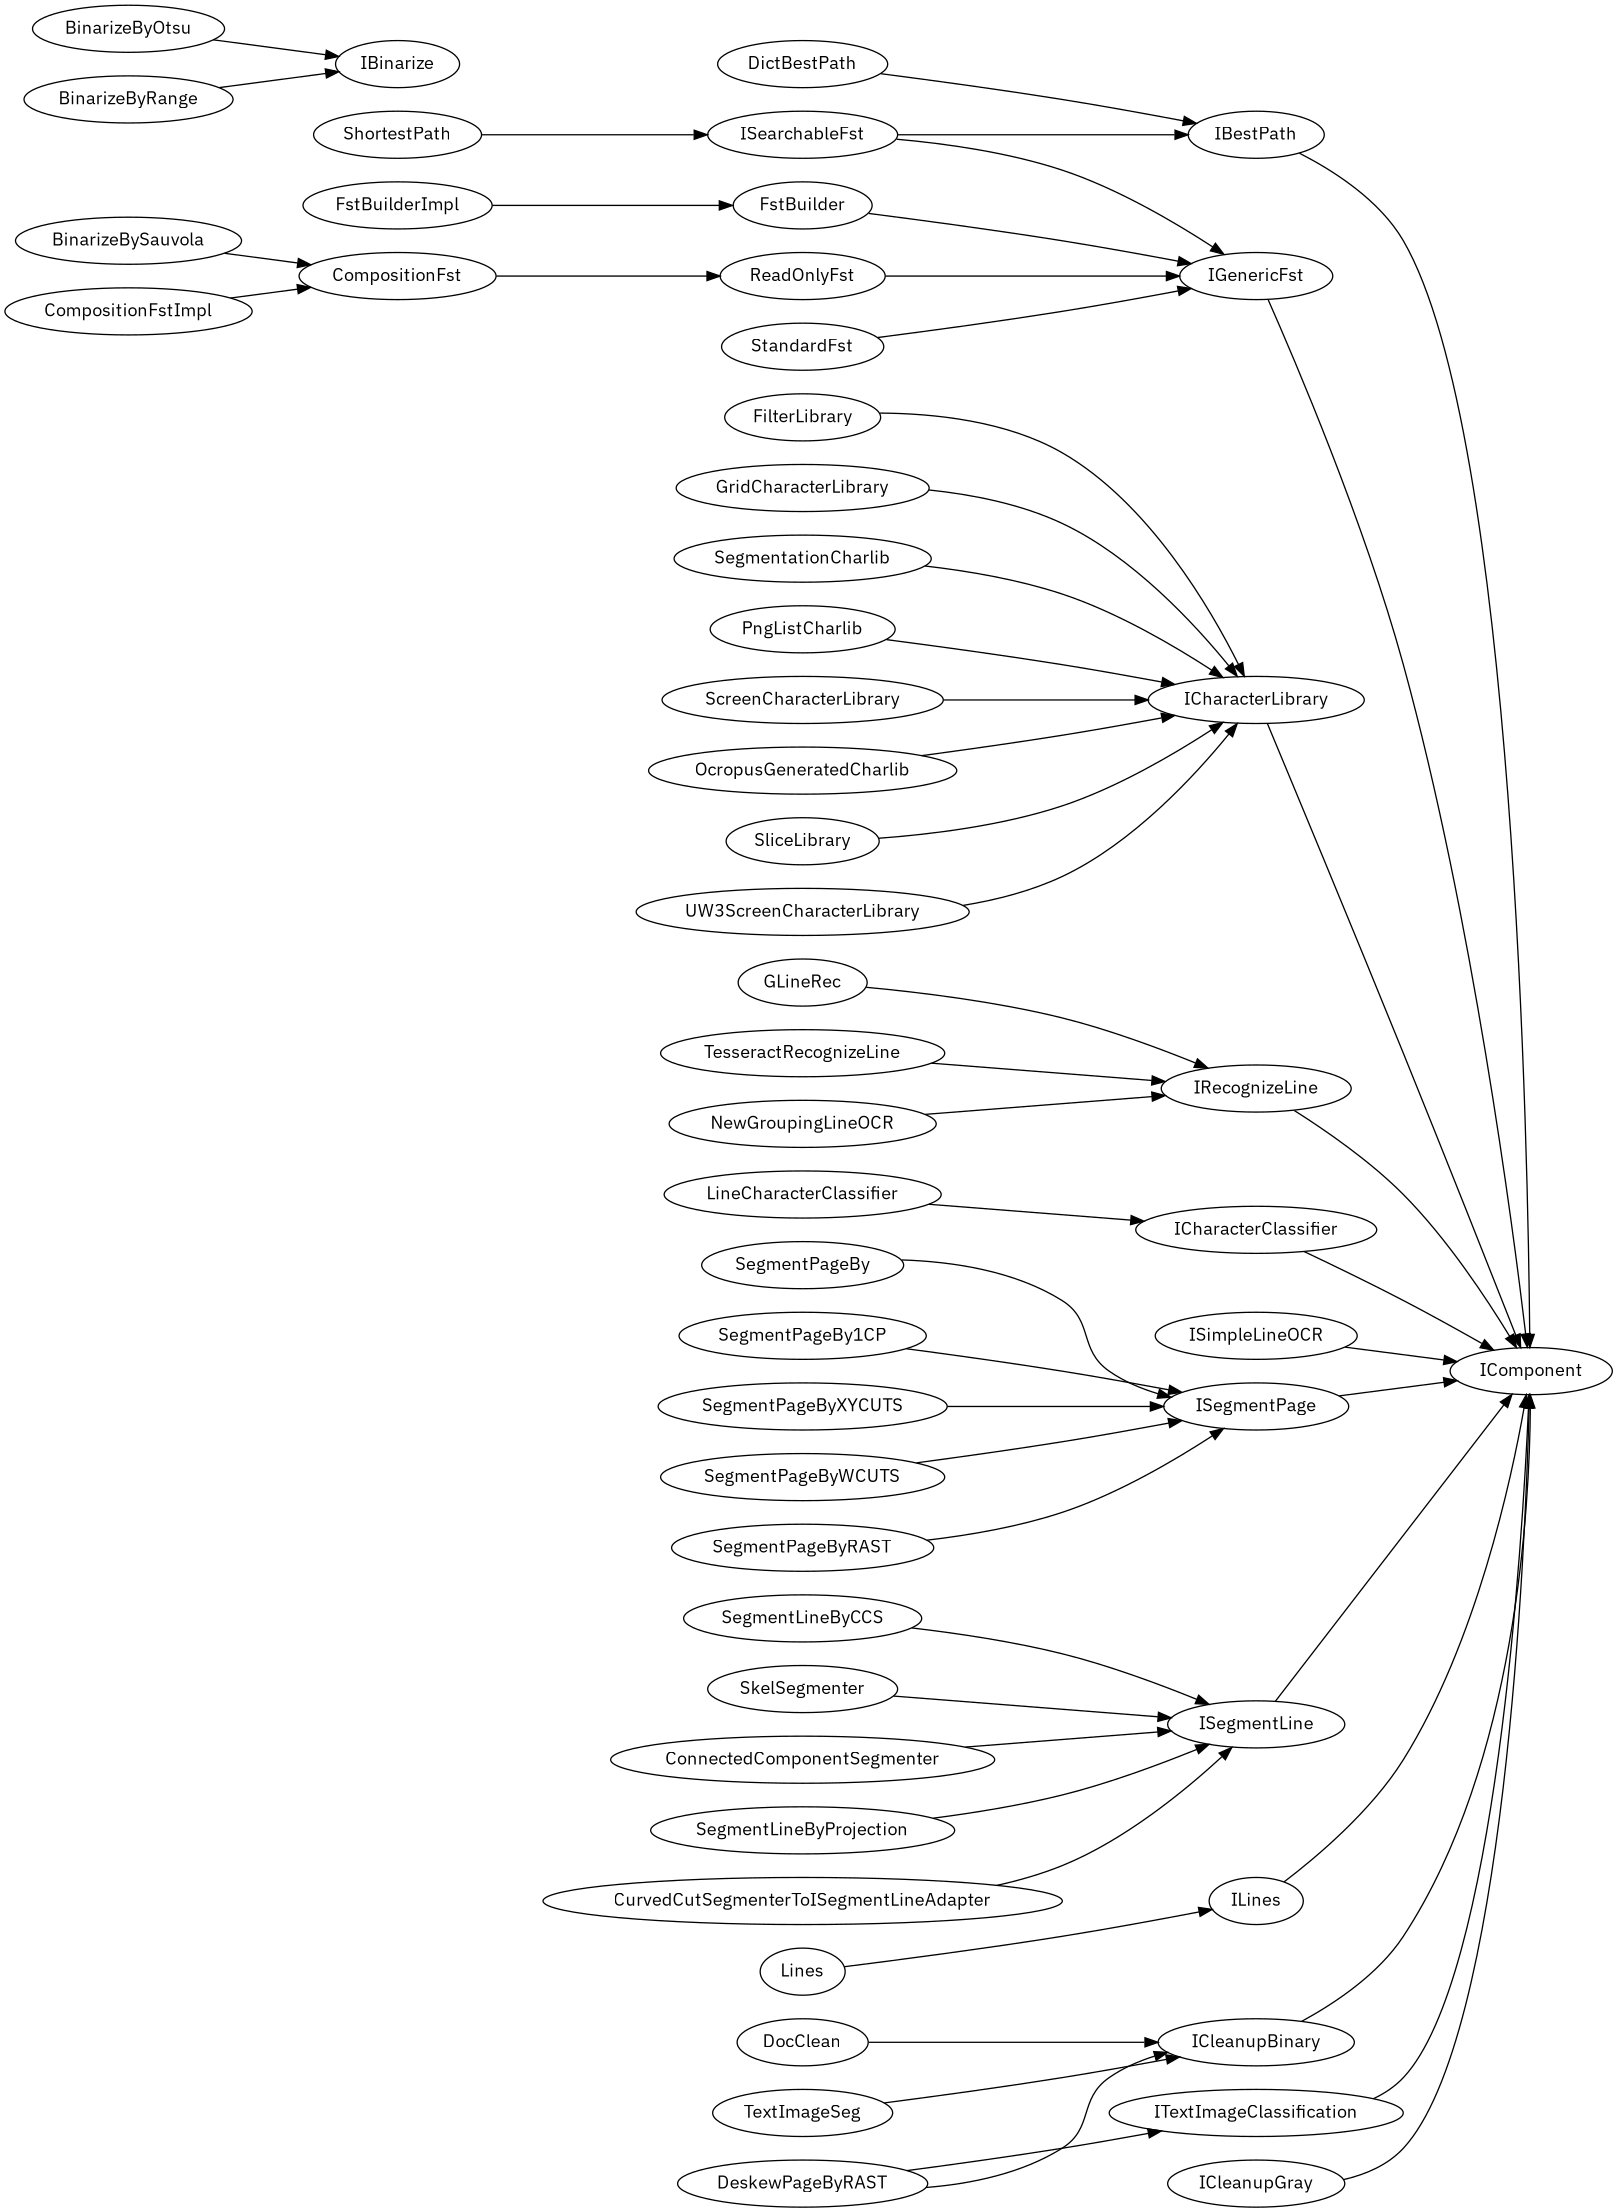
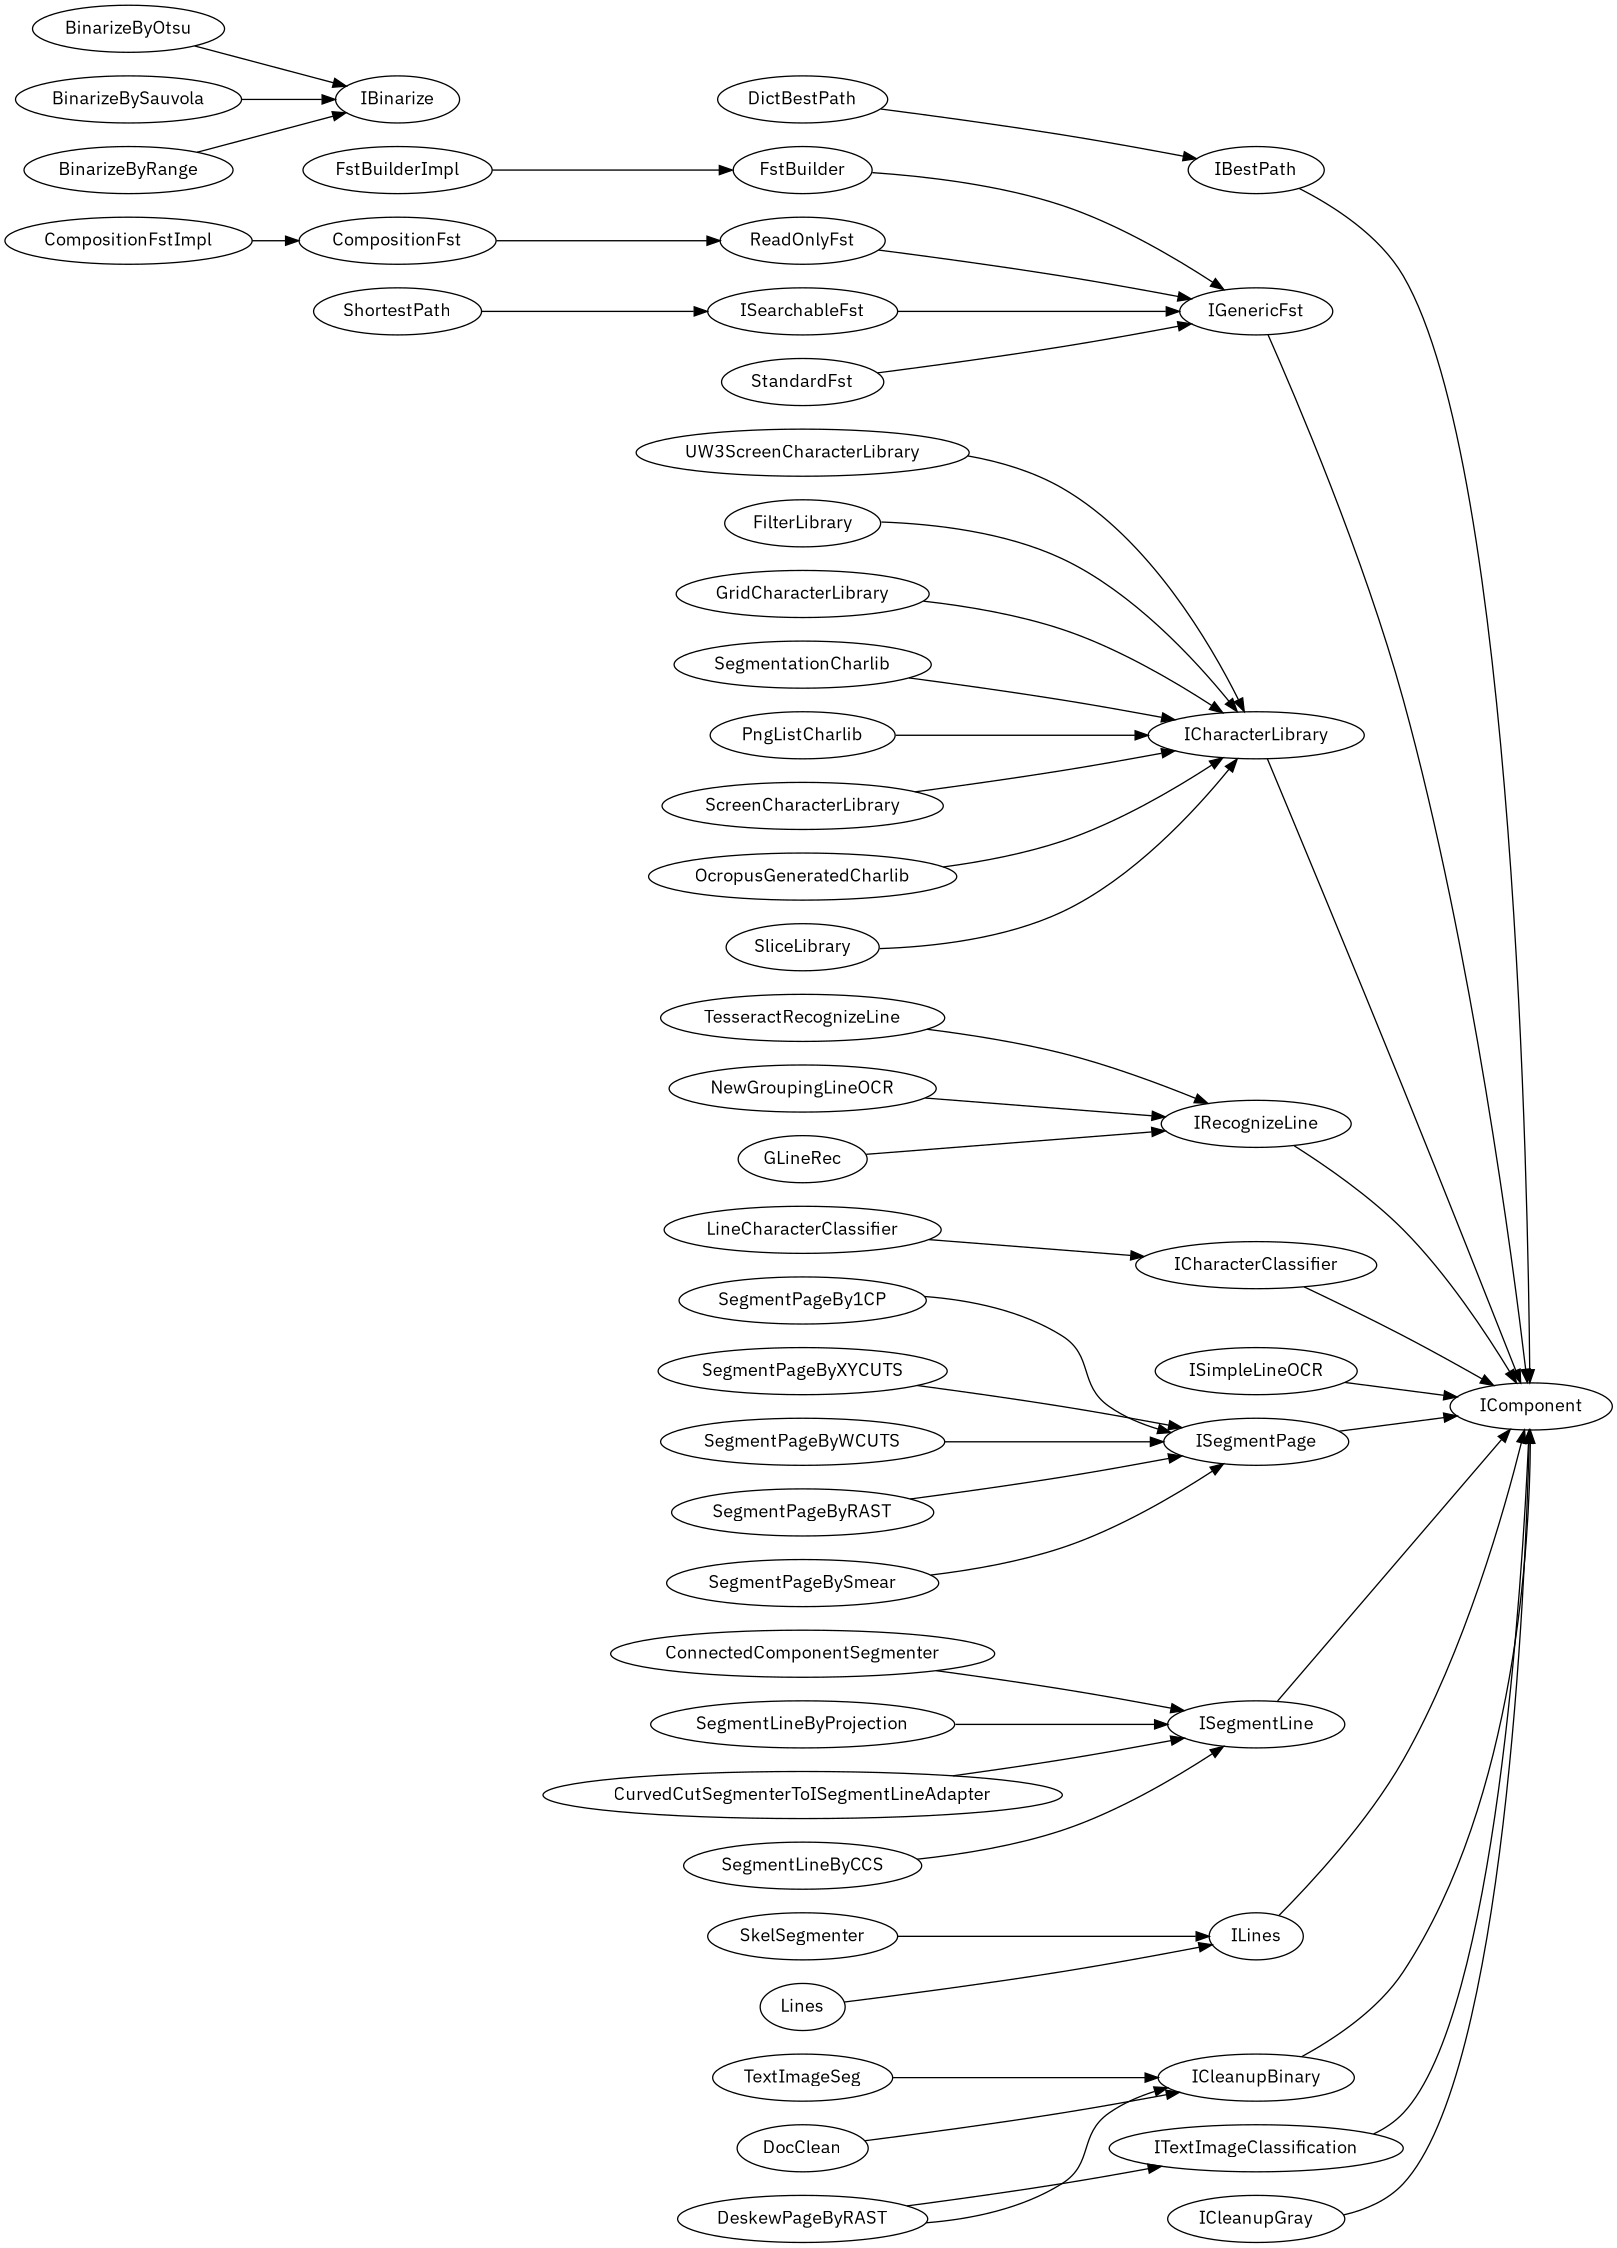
(1036, 135) -> none
(261, 258) -> (282, 99)
(803, 1265) -> (803, 1583)
(1026, 1706) -> (1047, 1936)
